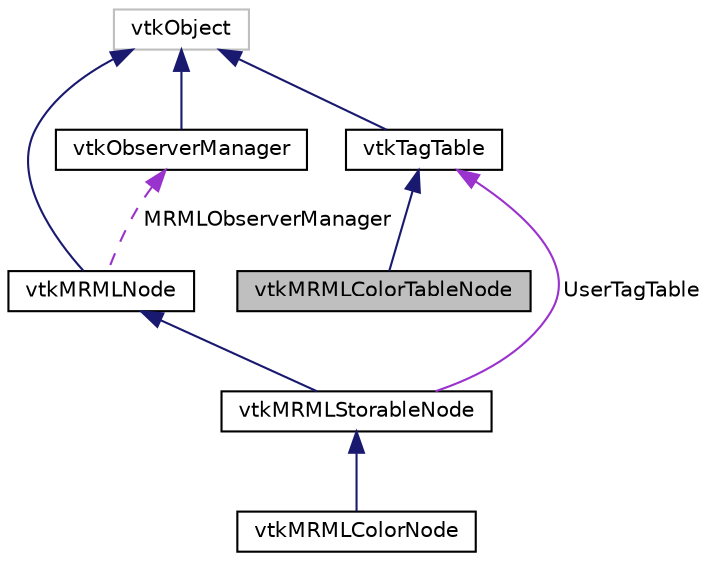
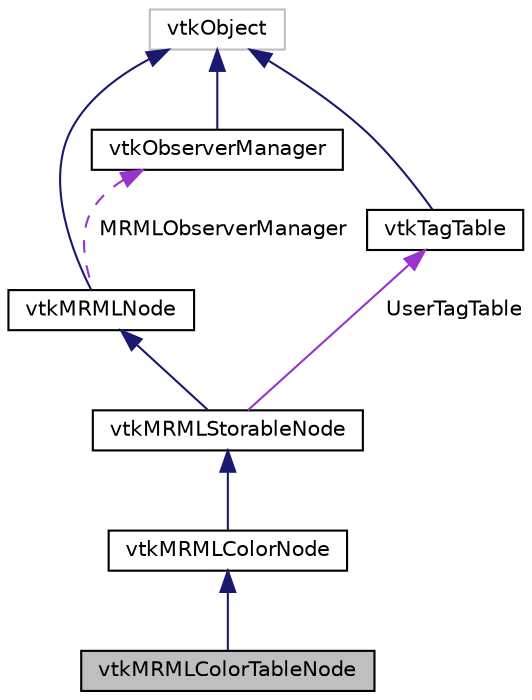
(401, 231) -> (228, 621)
